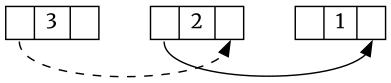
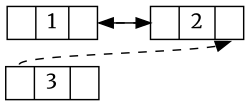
none -> (117, 23)
